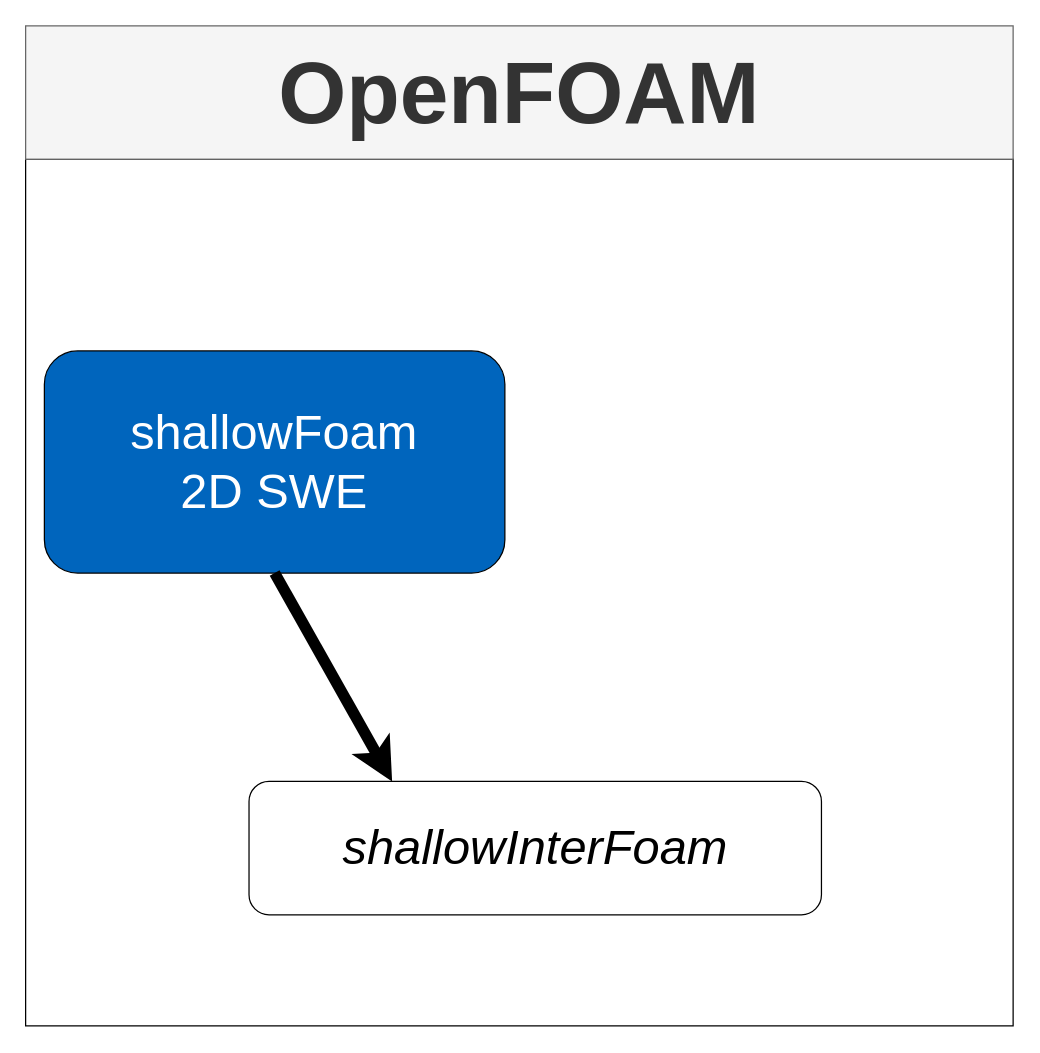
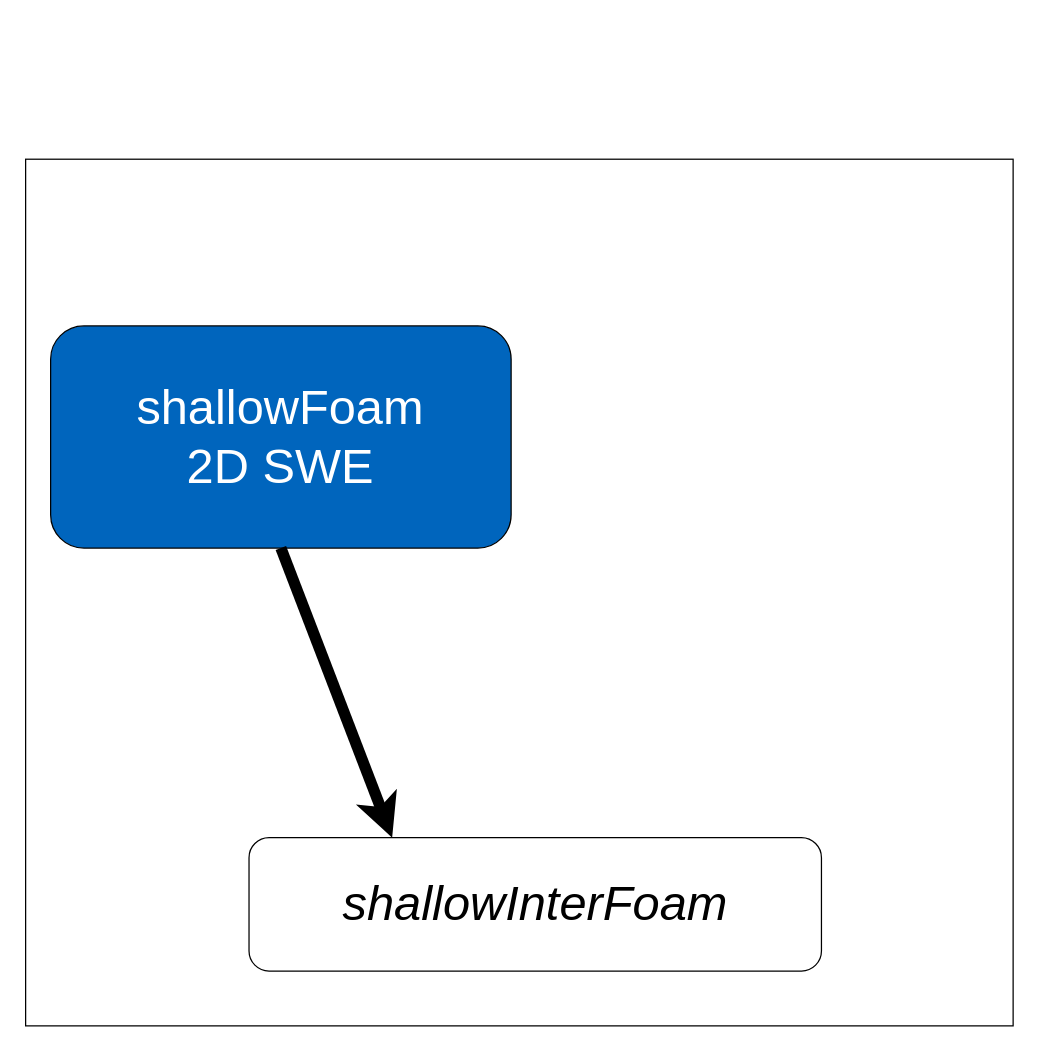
(519, 92) -> none
(275, 462) -> (281, 437)
(535, 848) -> (535, 904)
